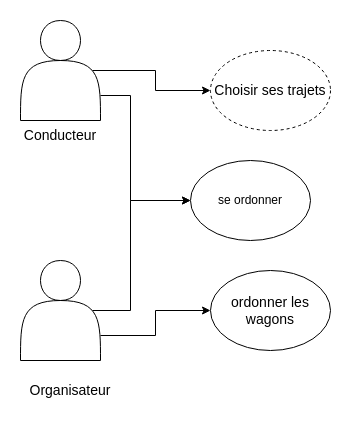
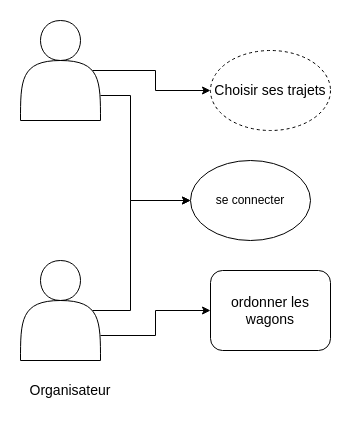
(61, 136) -> none
(251, 201) -> (251, 201)
(271, 311) -> (271, 311)
